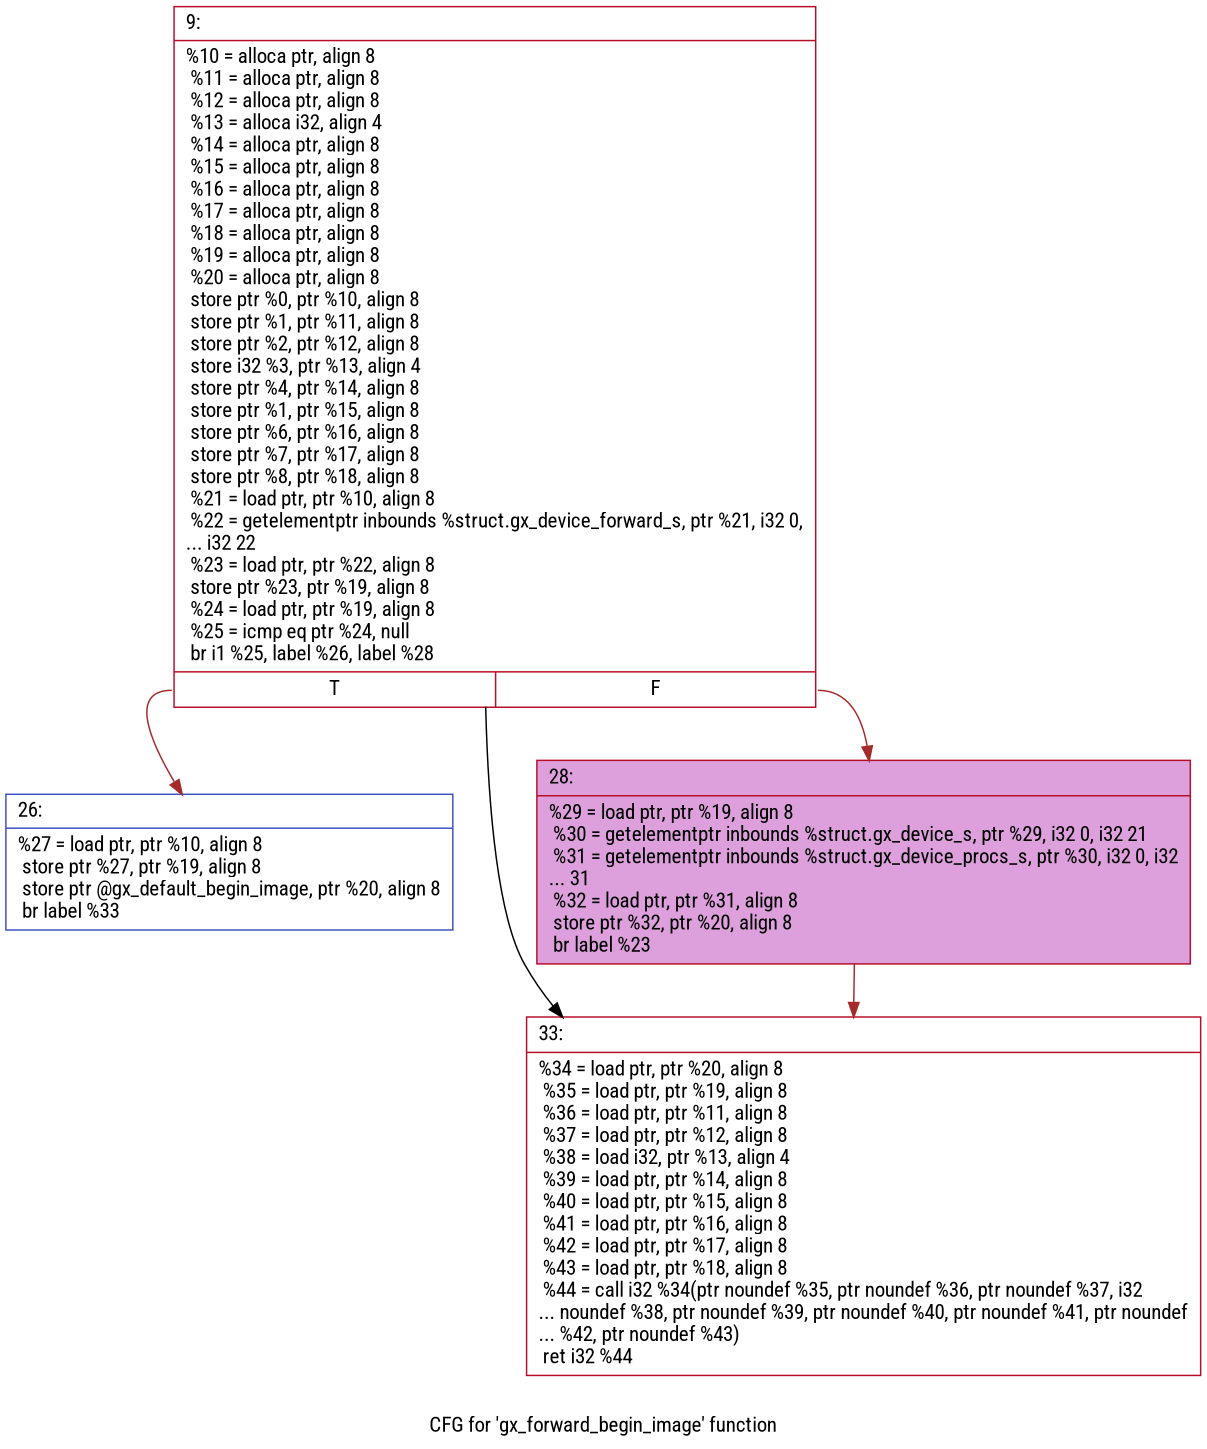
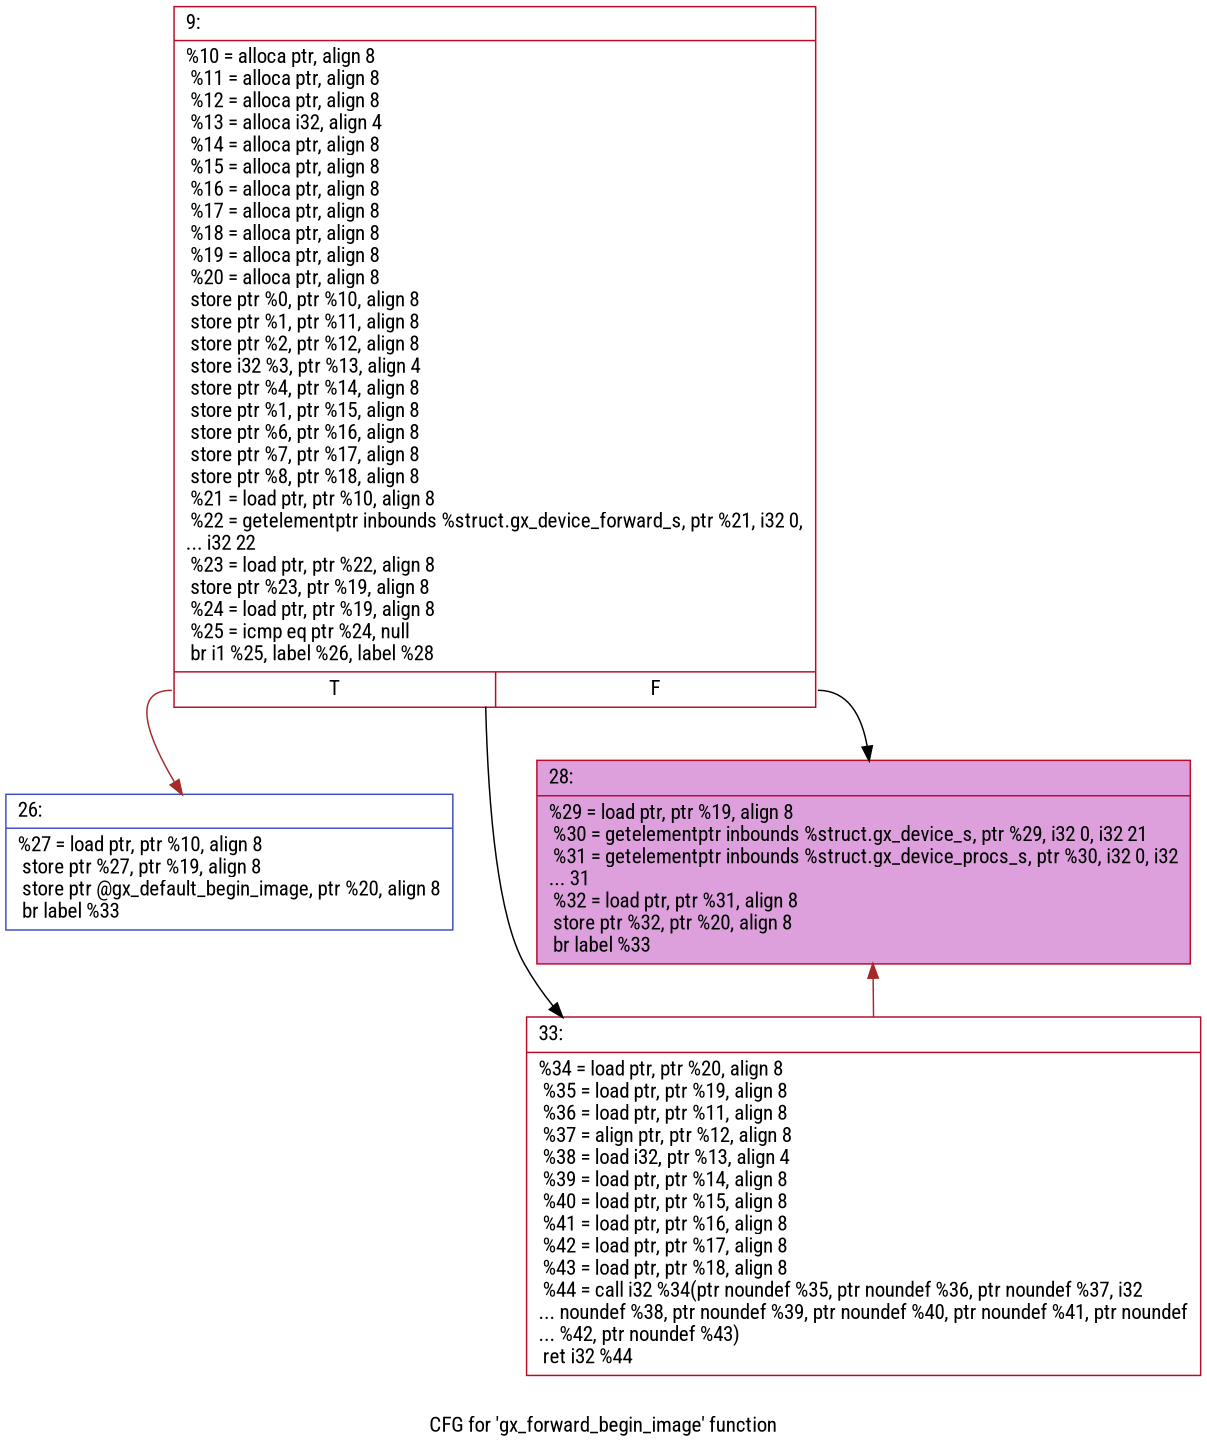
(853, 708) -> (853, 708)
(600, 945) -> (600, 945)
(854, 983) -> (873, 998)
(663, 1136) -> (665, 1136)
